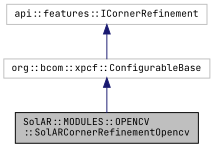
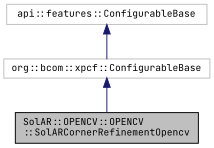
(107, 14) -> (107, 14)
(107, 128) -> (107, 128)
